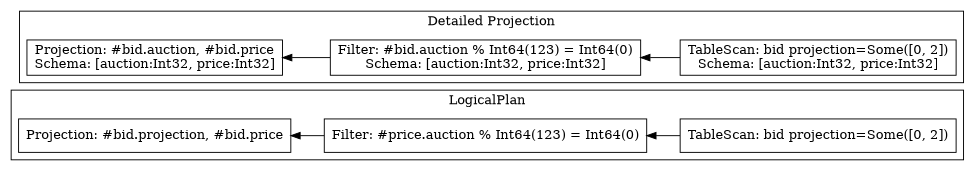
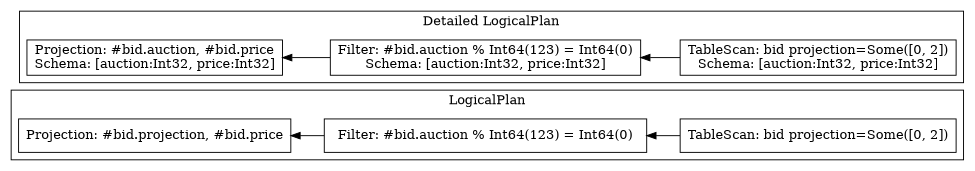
(492, 22) -> (492, 22)
(485, 136) -> (485, 136)
